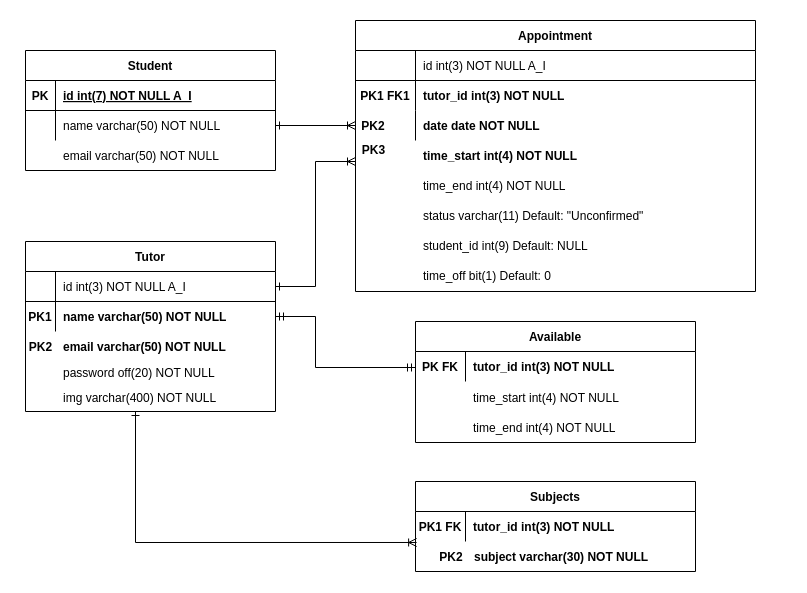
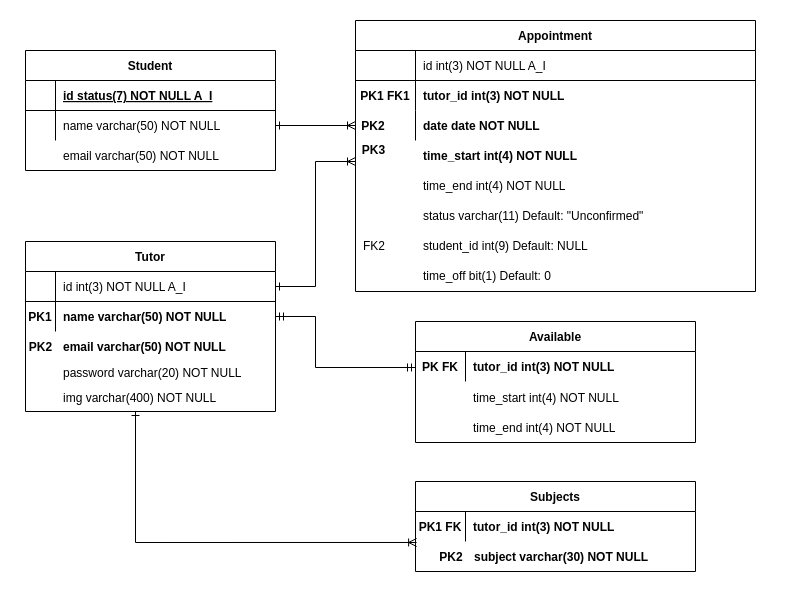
(41, 96) -> none
(128, 96) -> (139, 96)
none -> (375, 246)
(142, 373) -> (156, 373)
